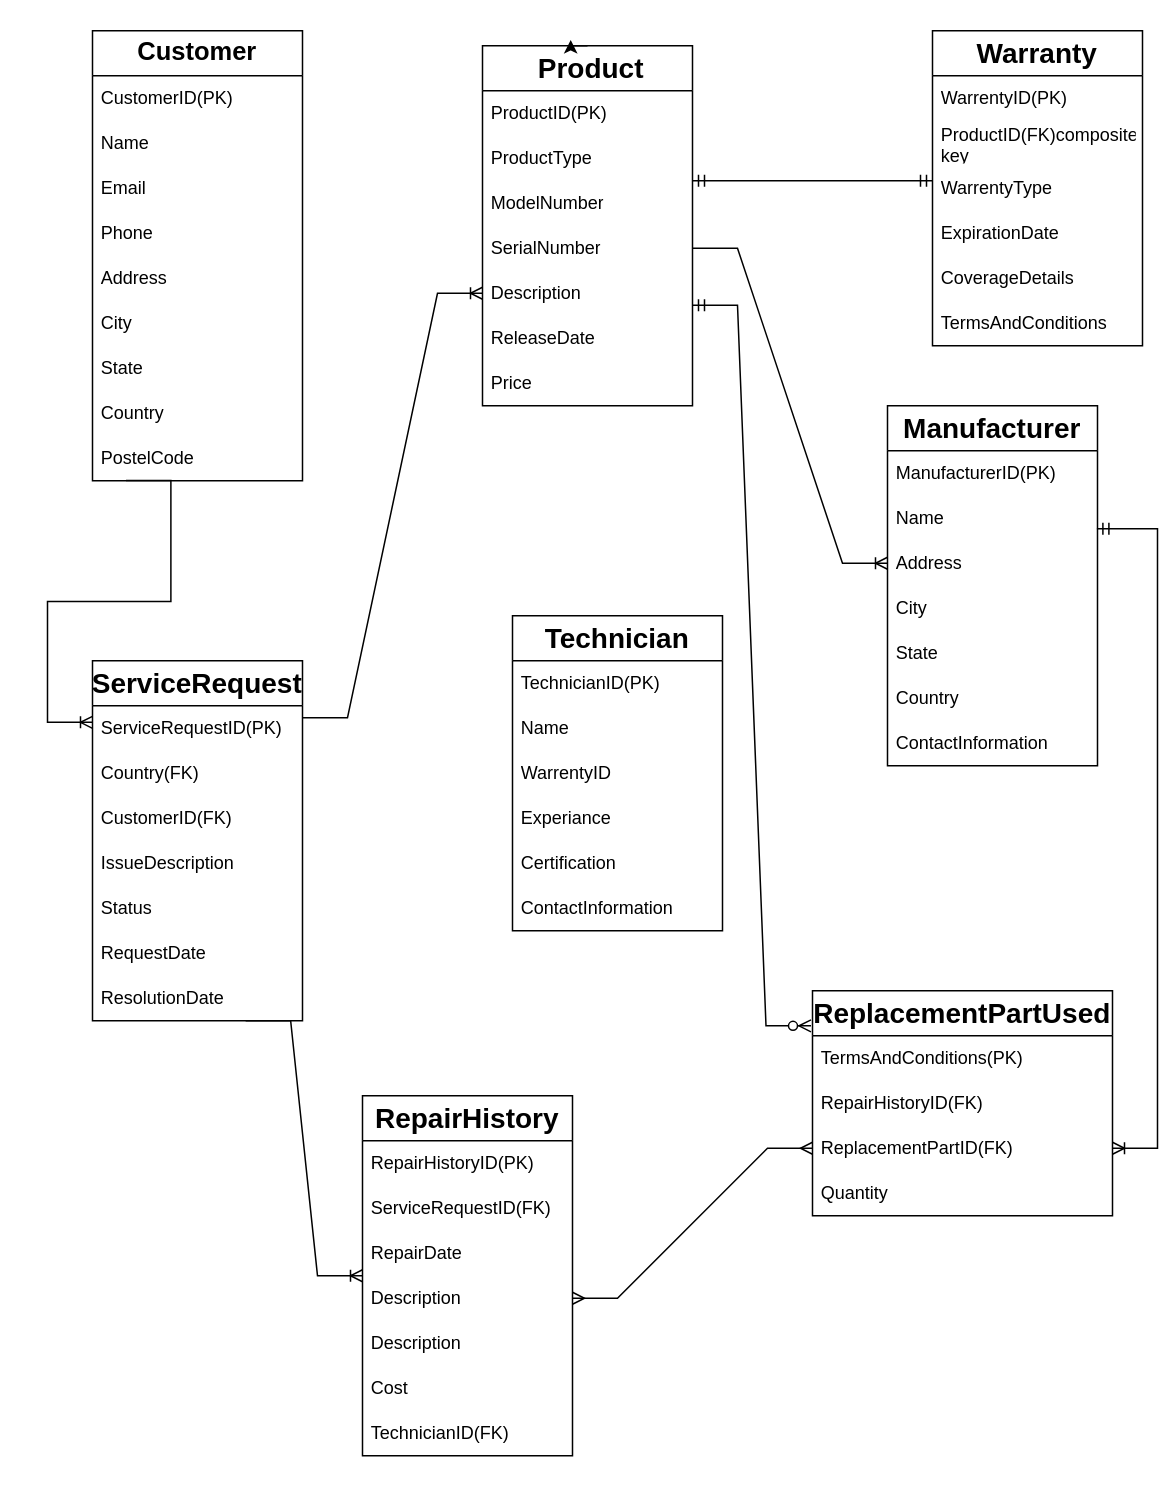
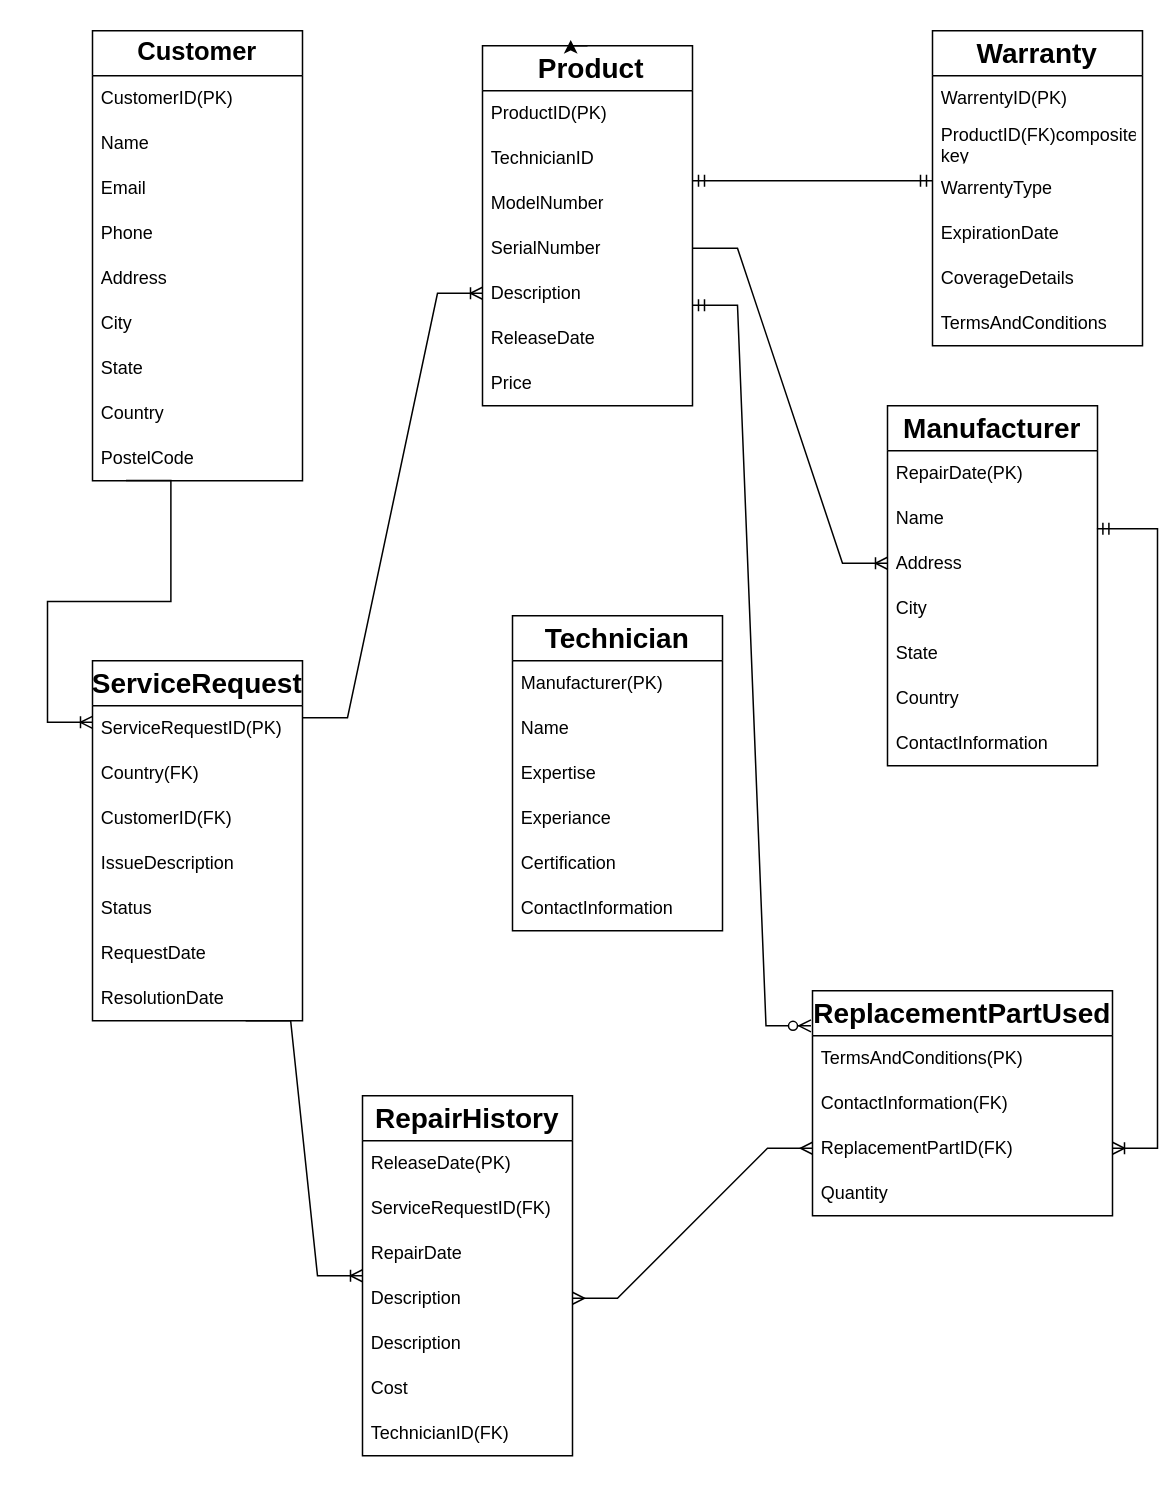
(547, 158) -> (547, 158)
(987, 473) -> (964, 473)
(597, 683) -> (602, 683)
(572, 773) -> (564, 773)
(912, 1103) -> (930, 1103)
(462, 1163) -> (445, 1163)
